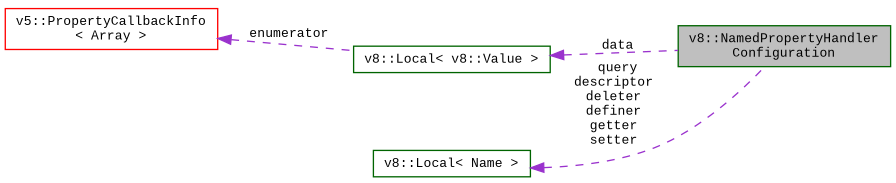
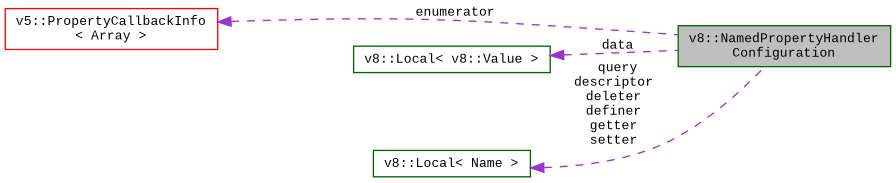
(292, 45) -> (455, 20)
